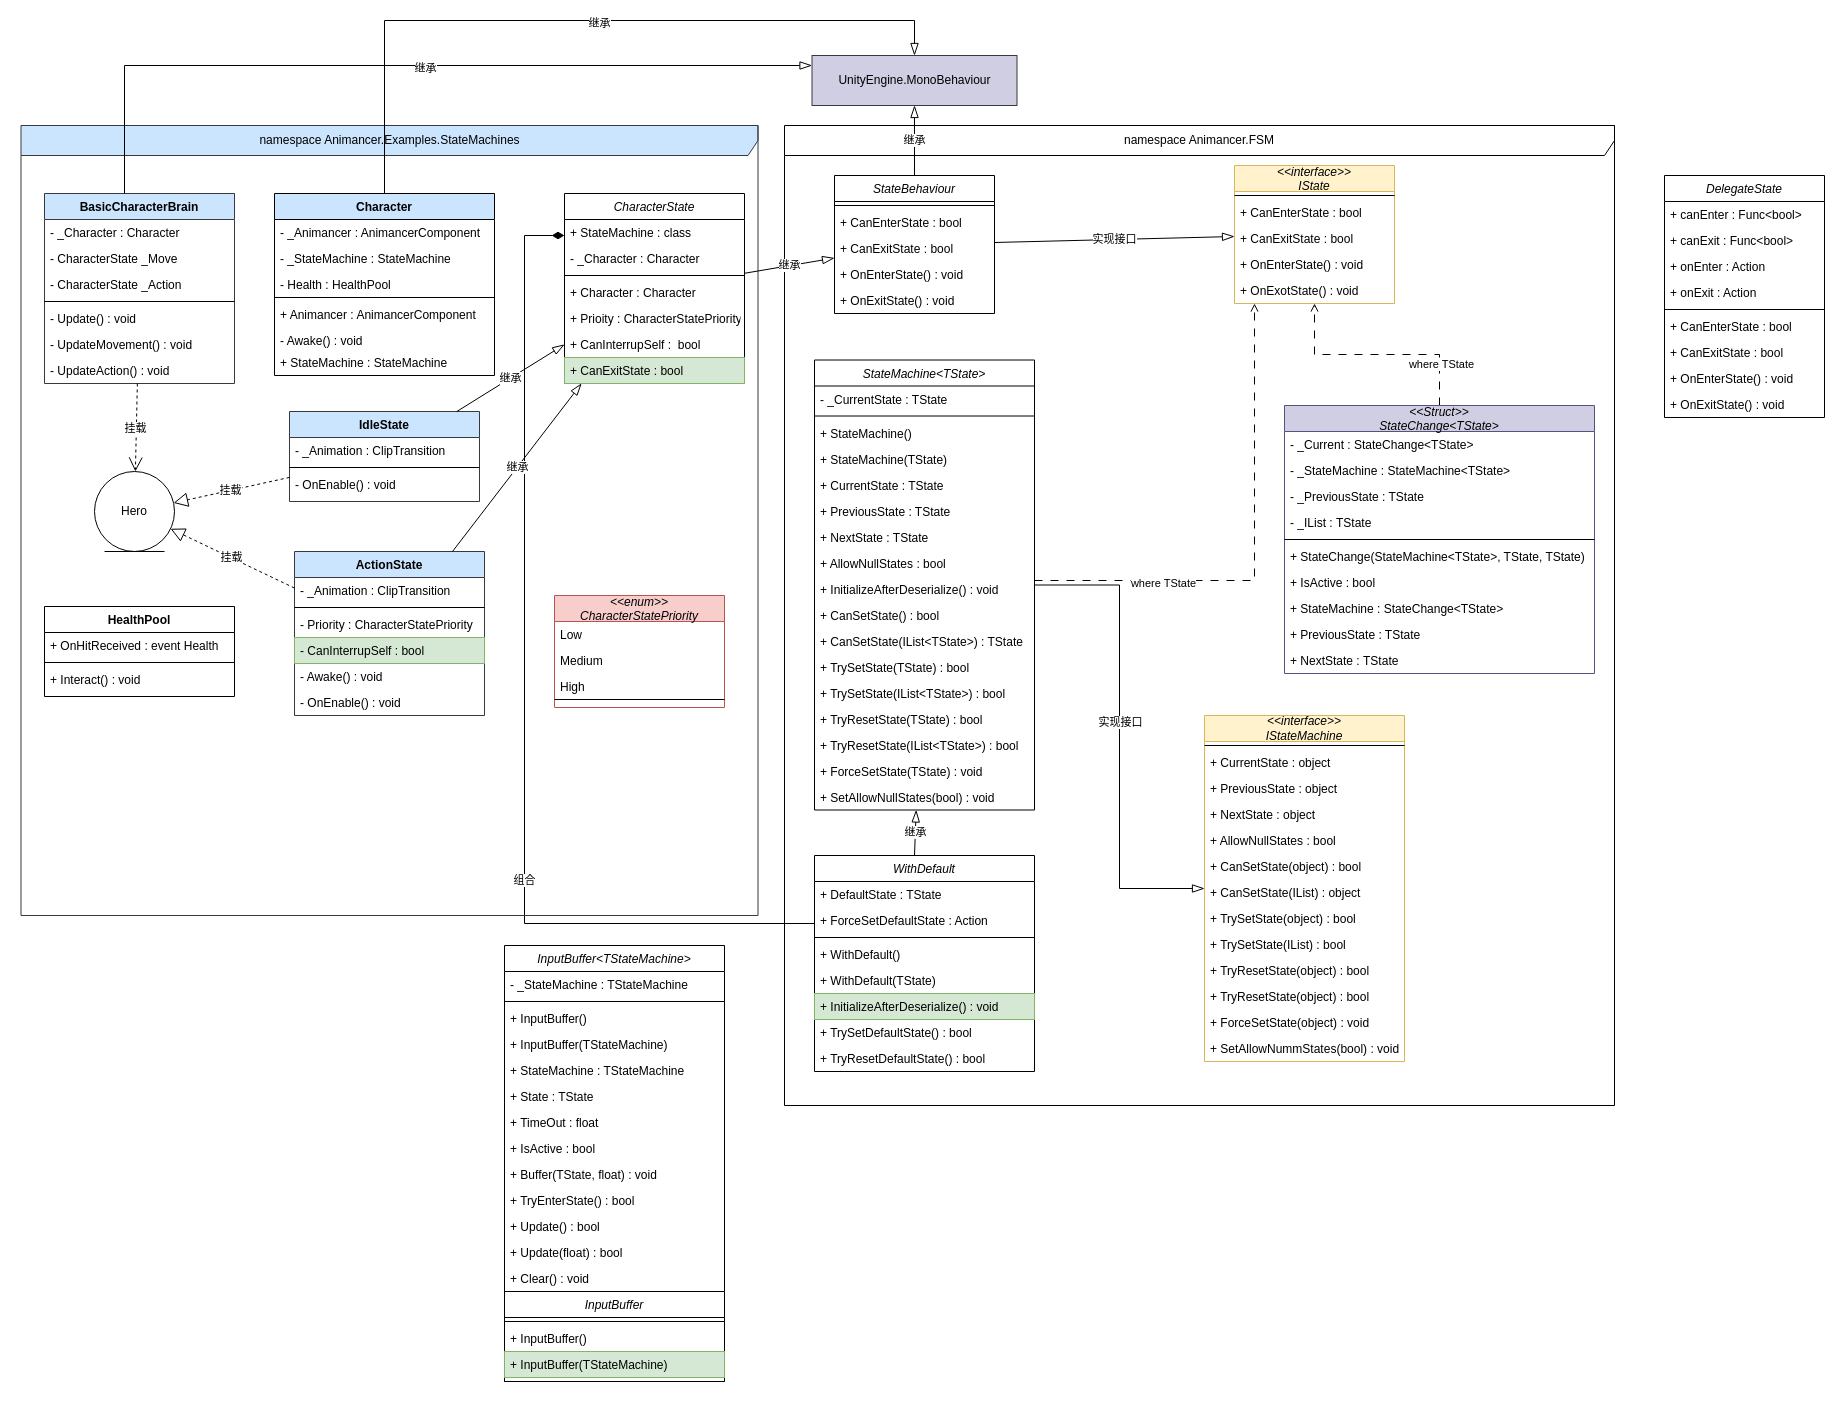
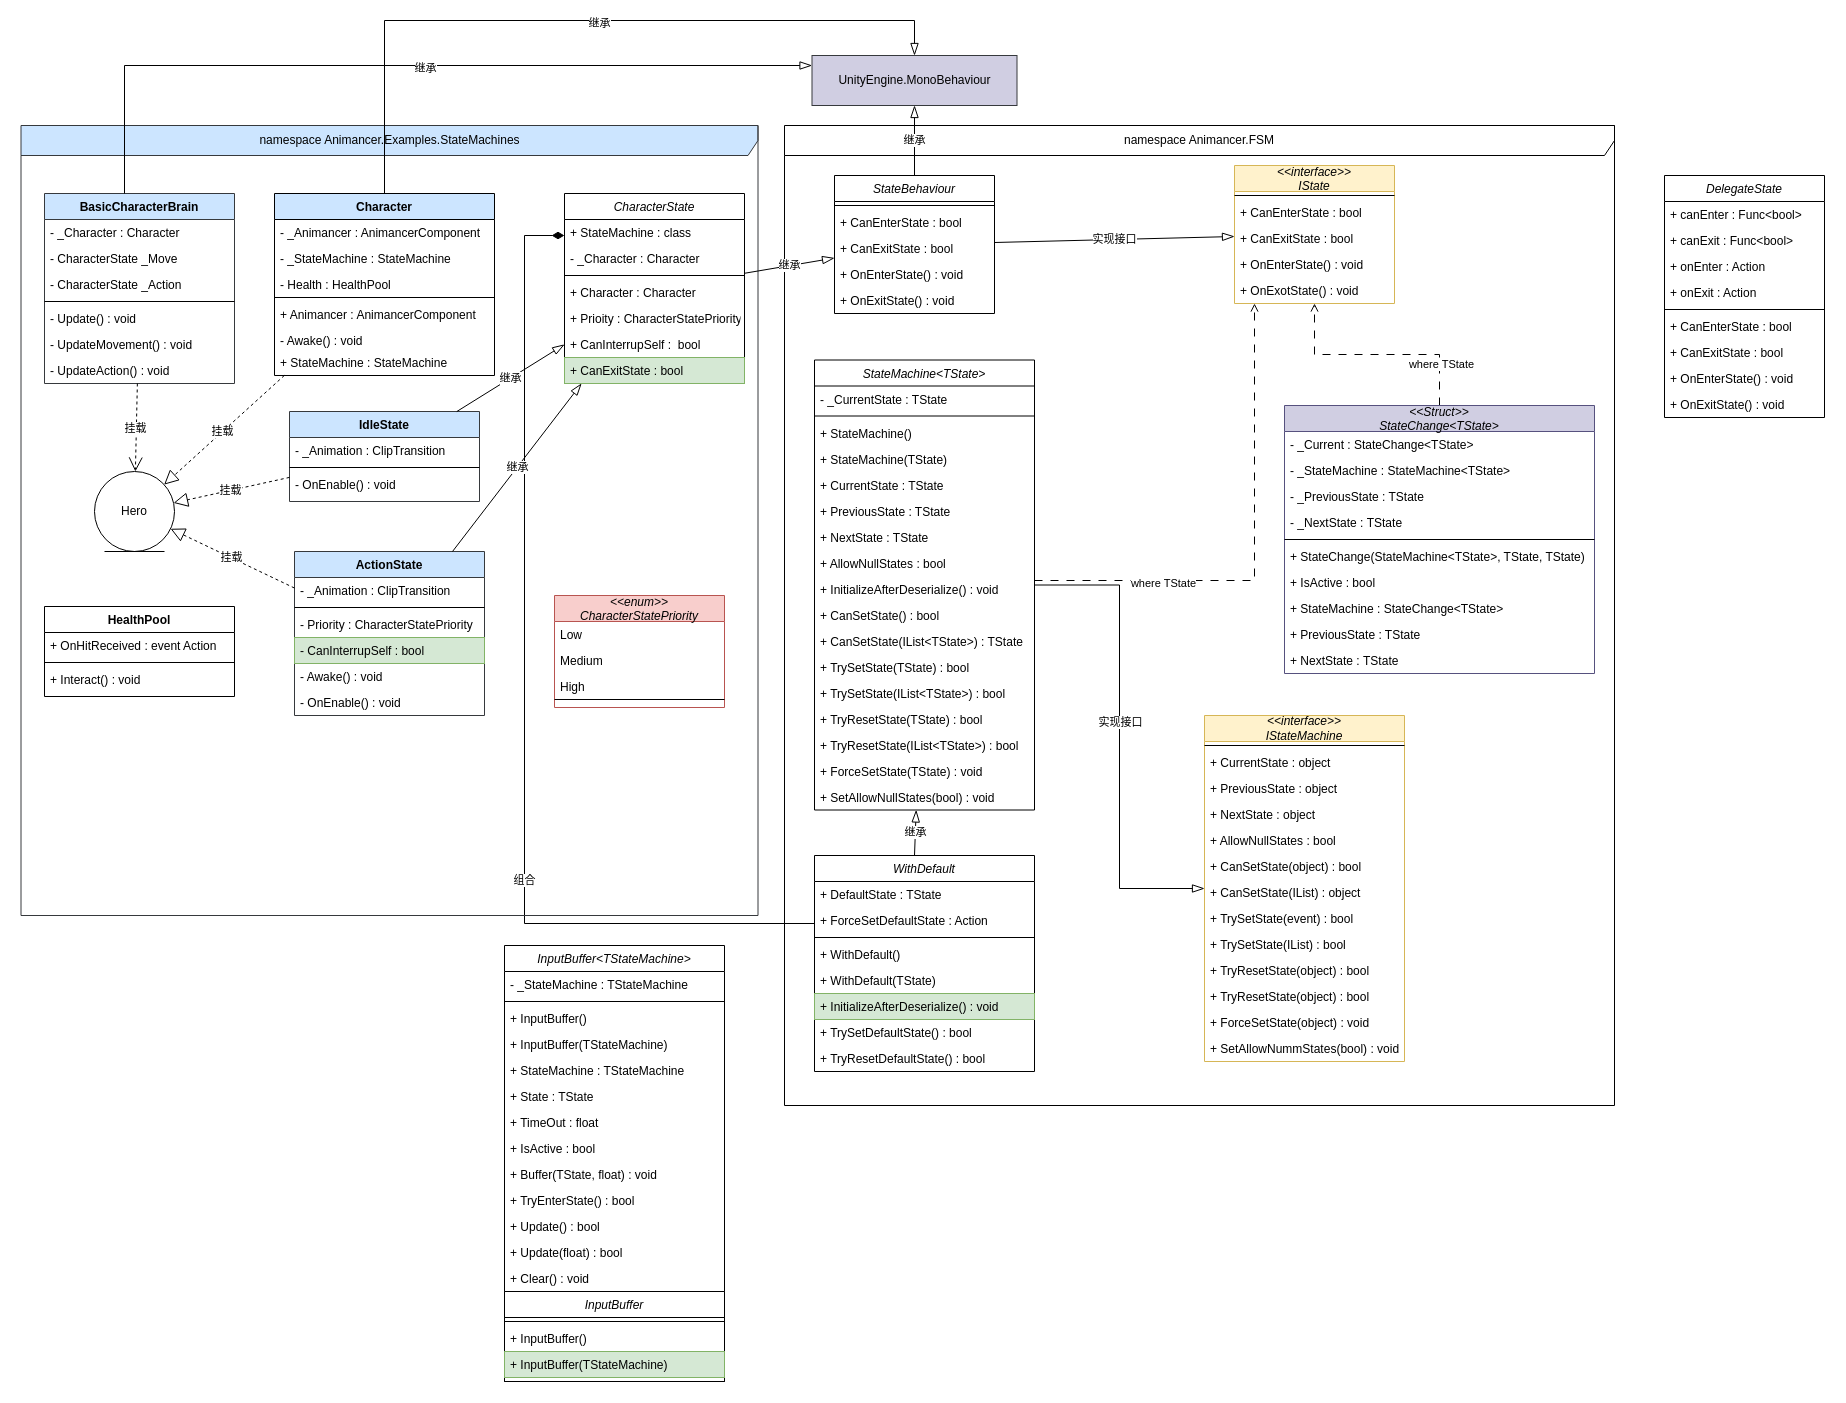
none -> (229, 426)
(1341, 523) -> (1356, 523)
(138, 646) -> (138, 646)
(1296, 919) -> (1293, 919)
